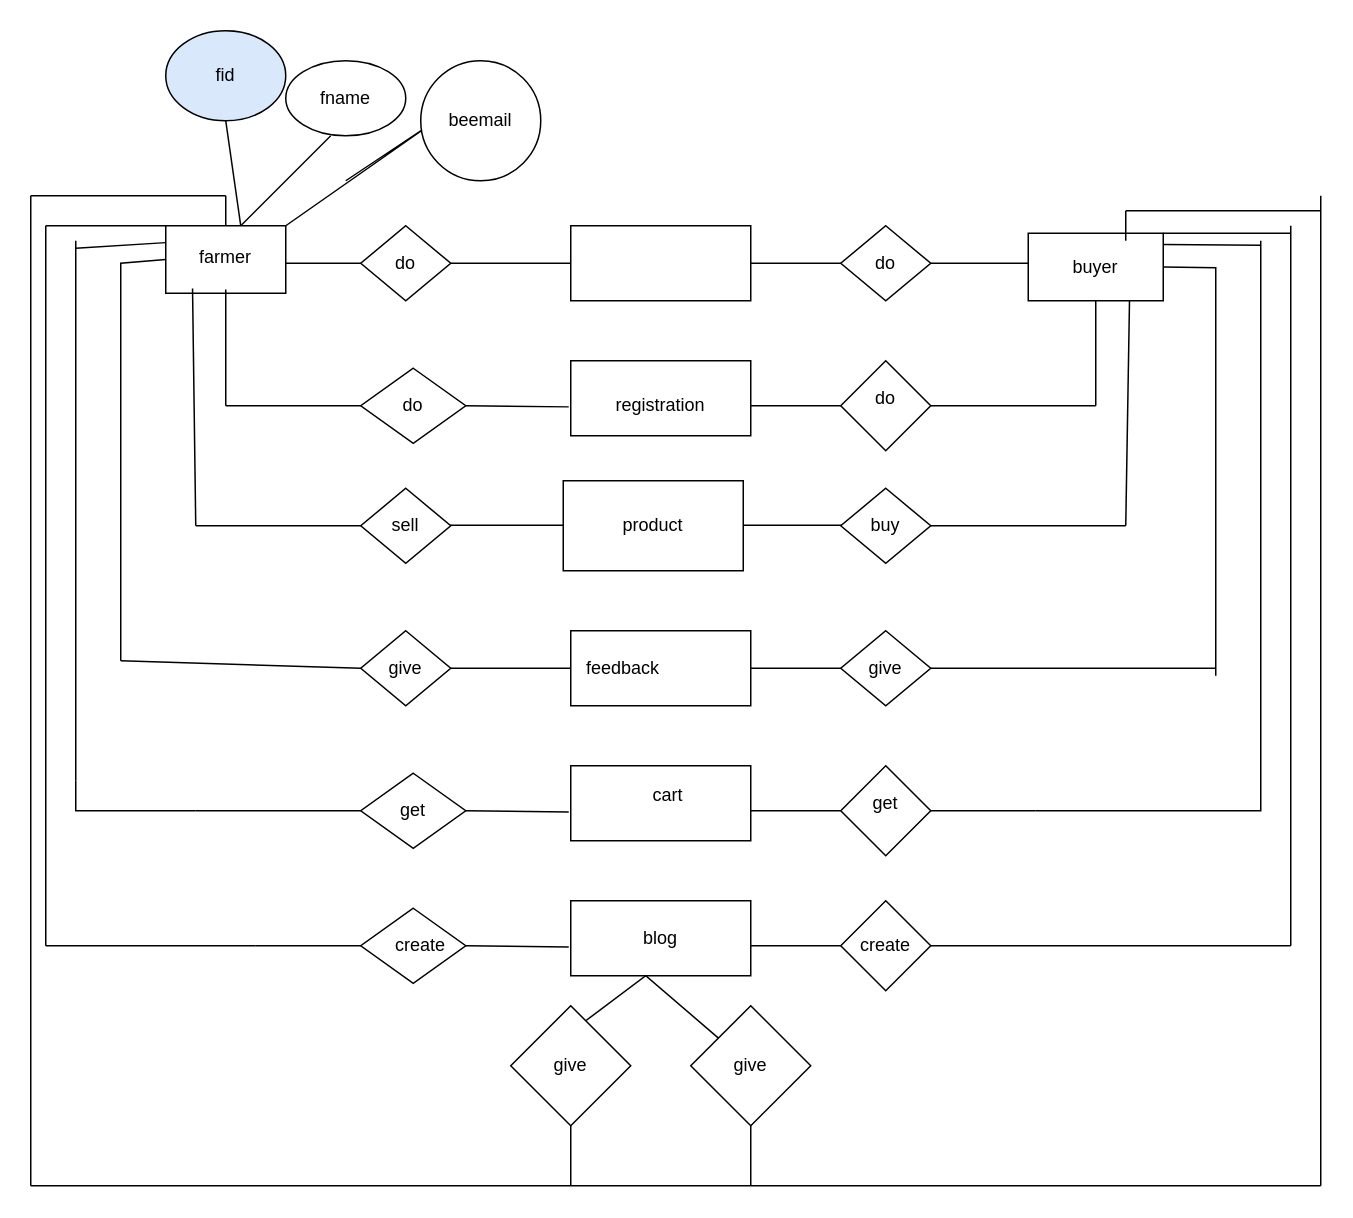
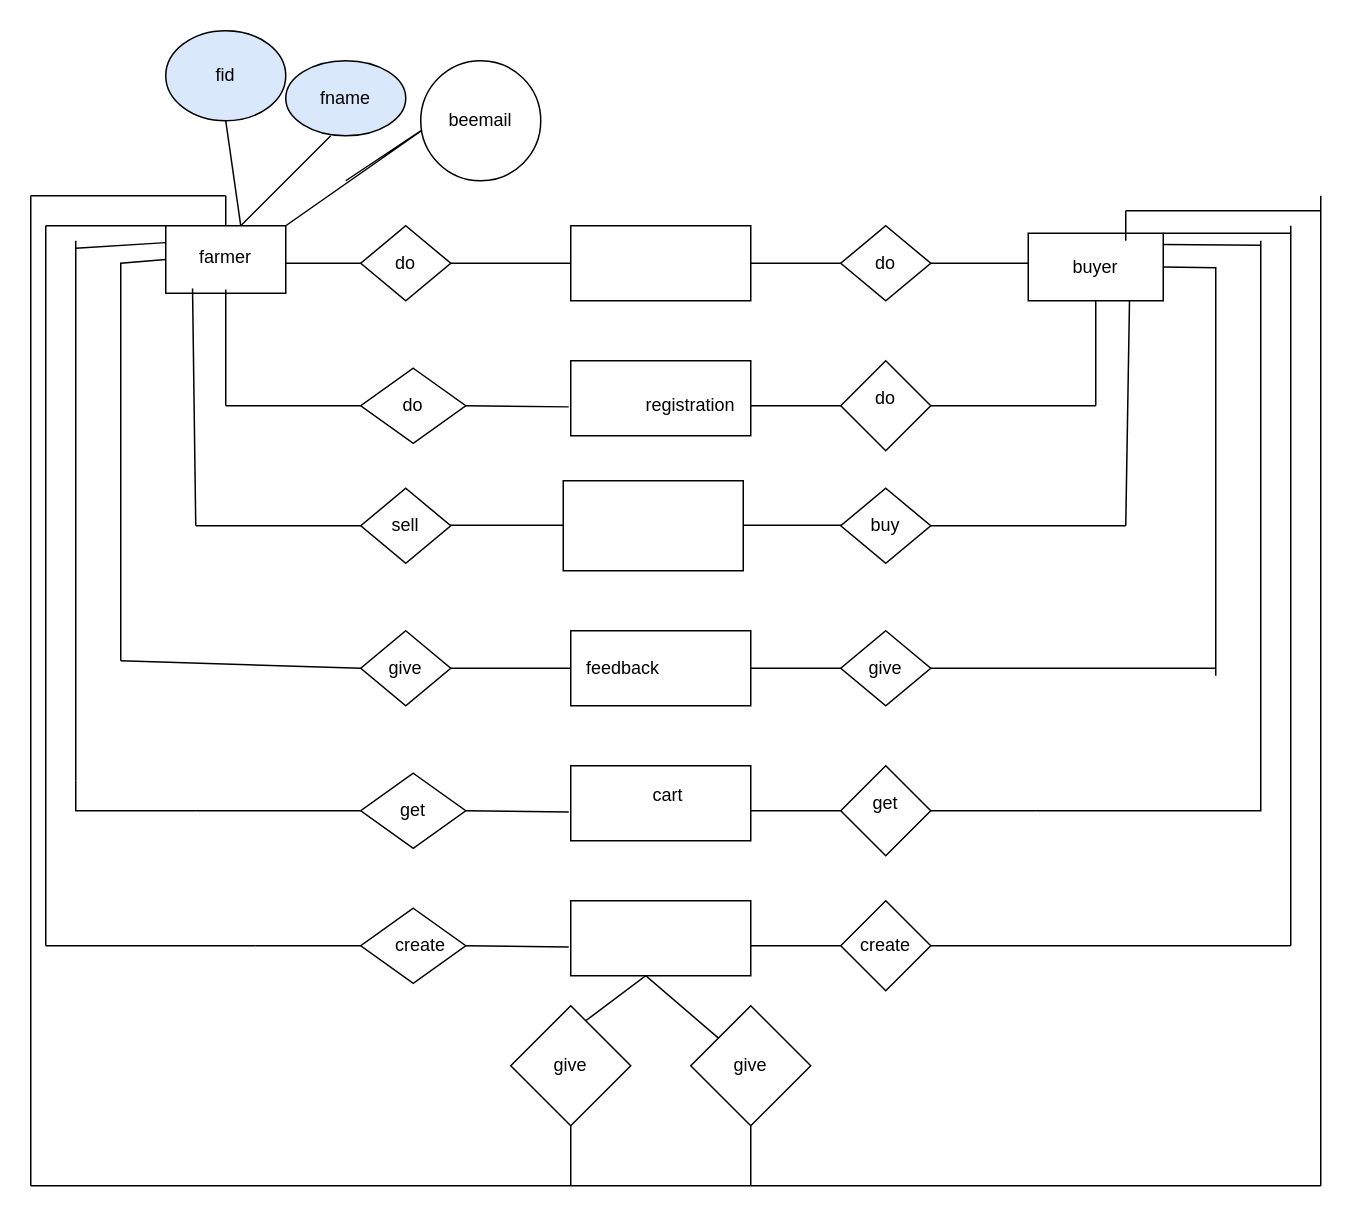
(346, 98) -> (346, 98)
(661, 406) -> (691, 406)
(653, 526) -> none
(661, 938) -> none
